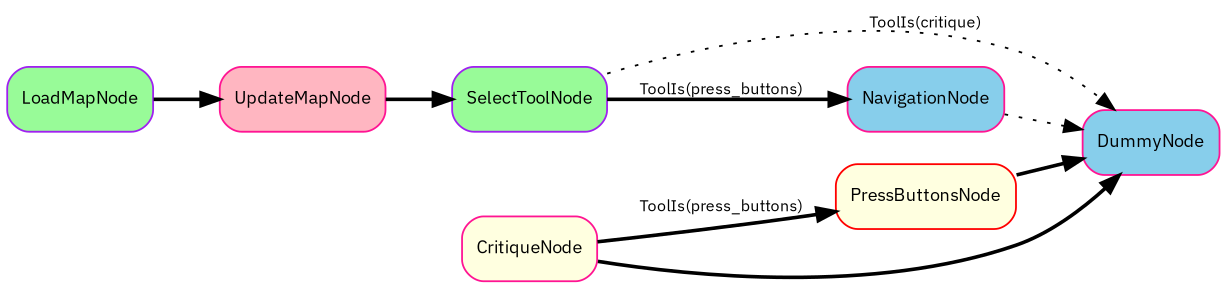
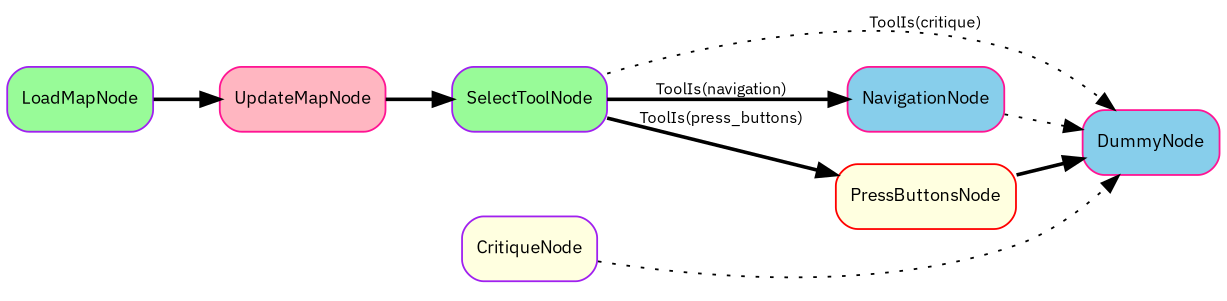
(721, 90) -> (721, 90)
(707, 229) -> (712, 144)
(530, 249) -> (530, 249)
(862, 274) -> (862, 274)
